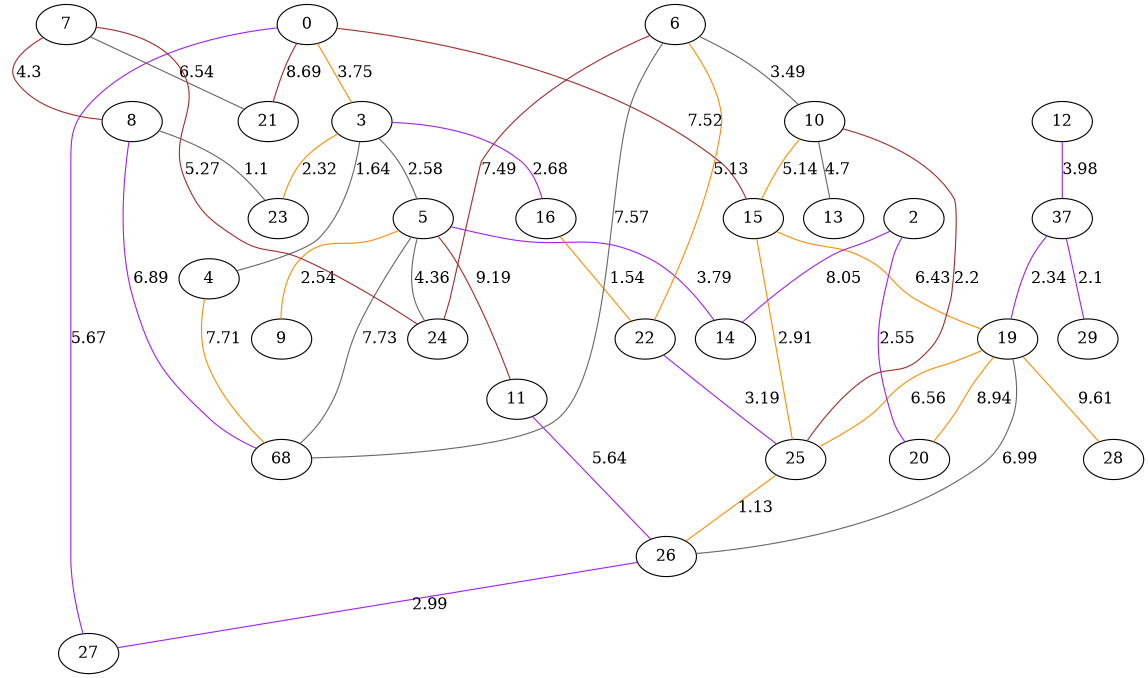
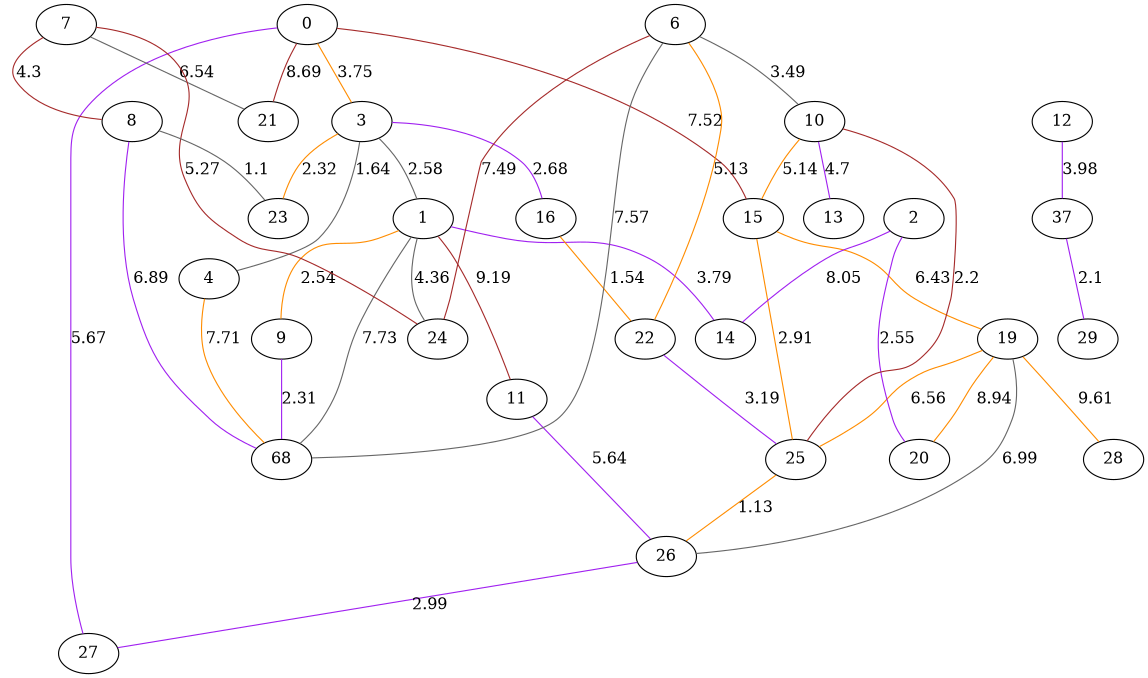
(824, 170) -> (824, 170)
(423, 219) -> (423, 219)
(1024, 275) -> none
none -> (282, 399)
